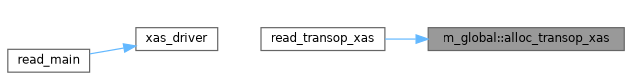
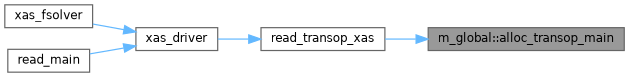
none -> (49, 16)
none -> (233, 39)
(526, 39) -> (526, 39)
